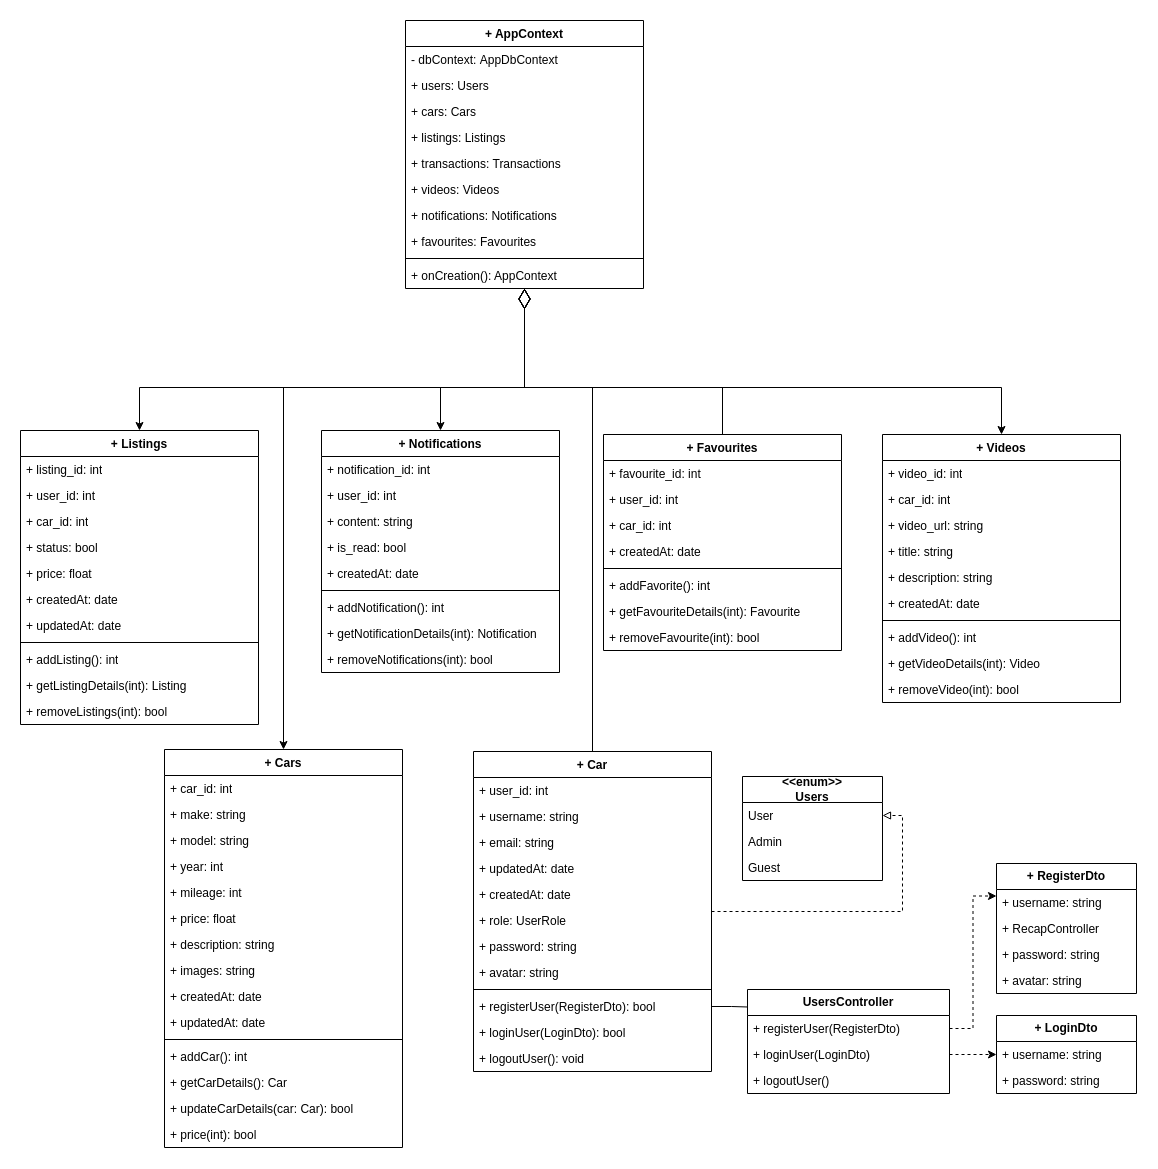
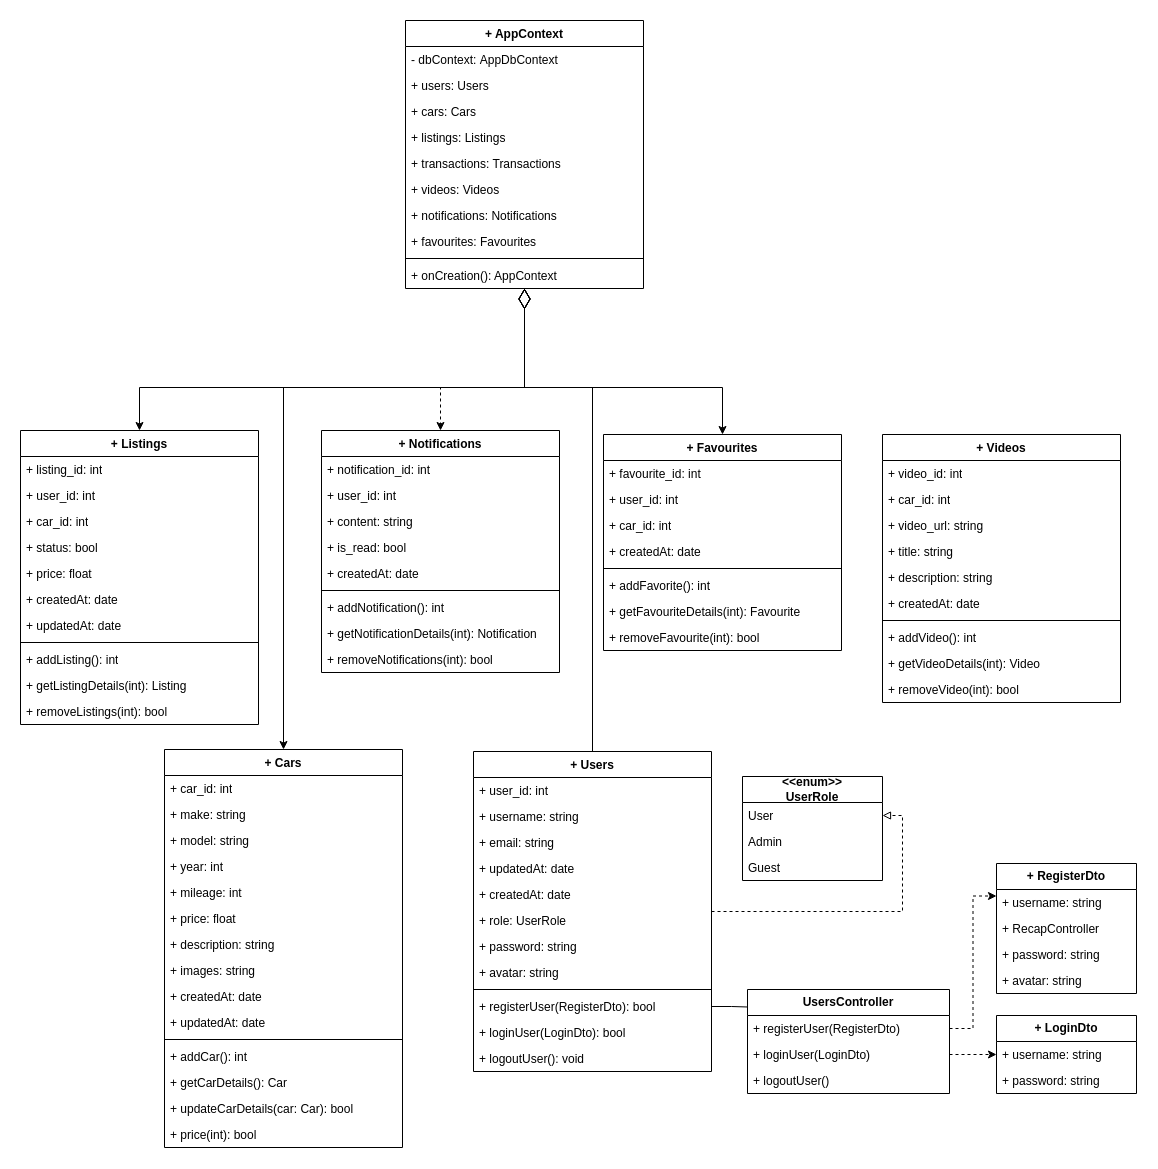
(883, 388) -> none
(441, 406) -> (441, 406)
(723, 429) -> (723, 426)
(593, 766) -> (593, 766)
(813, 790) -> (813, 790)
